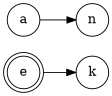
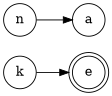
(53, 20) -> (50, 20)
(55, 72) -> (48, 72)
